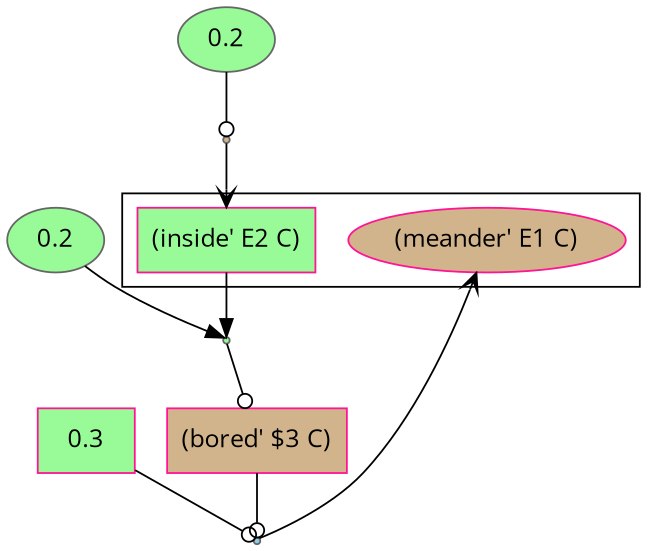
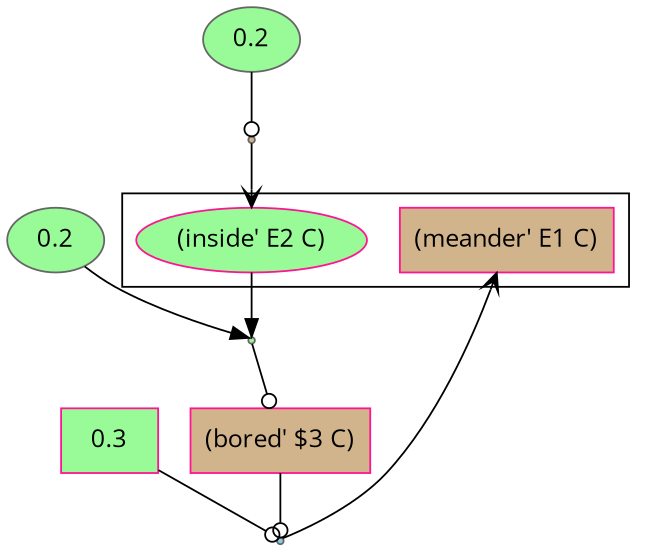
(226, 240) -> (252, 240)
(487, 240) -> (507, 240)
